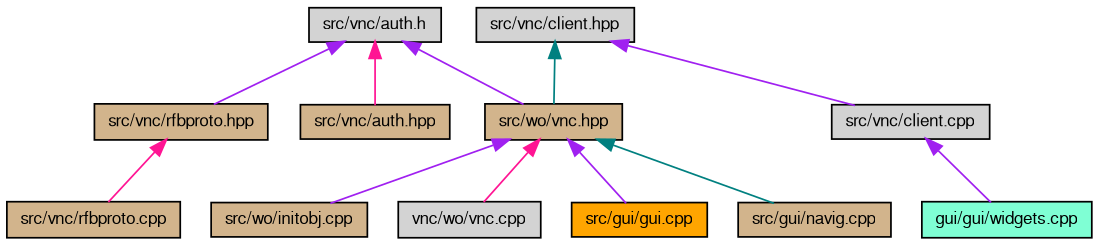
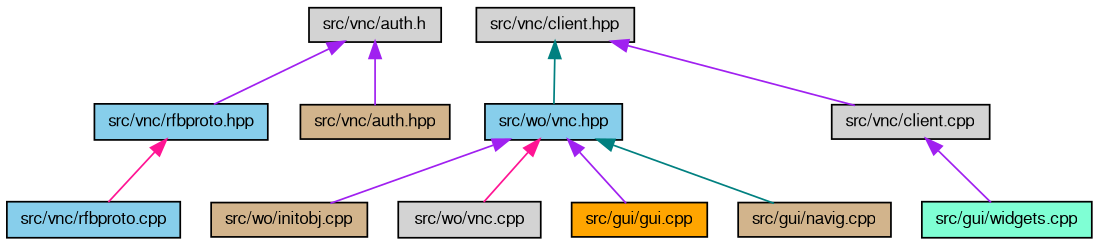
(471, 77) -> none
(375, 82) -> (375, 82)
(181, 122) -> (181, 122)
(554, 122) -> (554, 122)
(94, 220) -> (94, 220)
(470, 220) -> (470, 220)
(1007, 220) -> (1007, 220)
